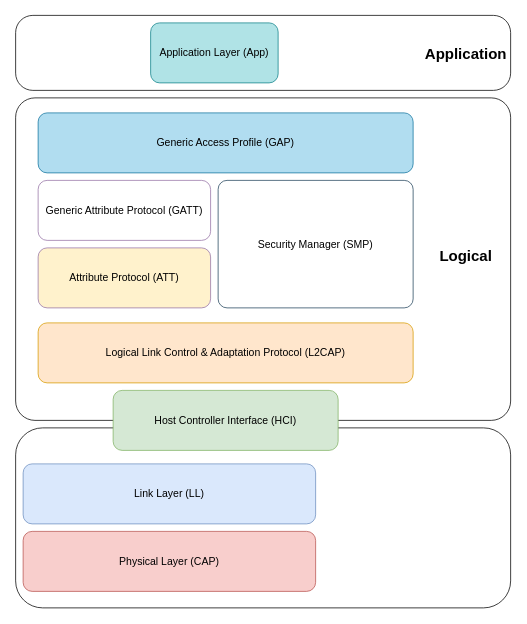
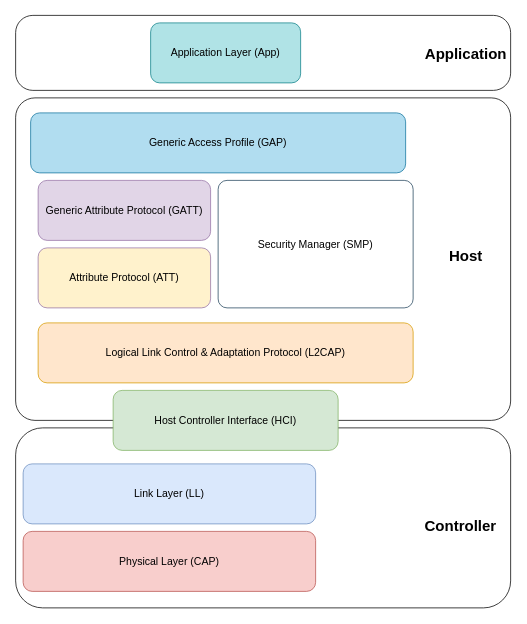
(214, 53) -> (225, 53)
(225, 143) -> (218, 143)
(124, 210) -> (124, 210)
(466, 255) -> (466, 255)
none -> (460, 525)
